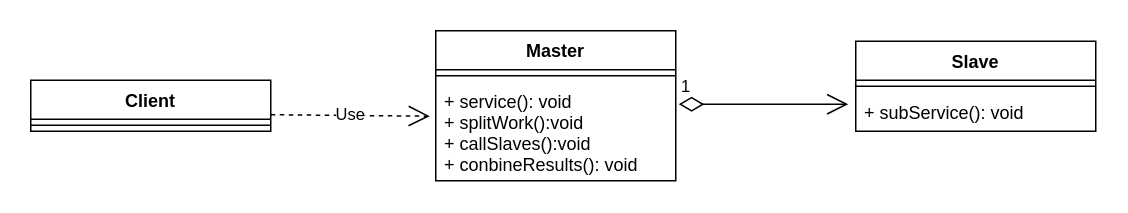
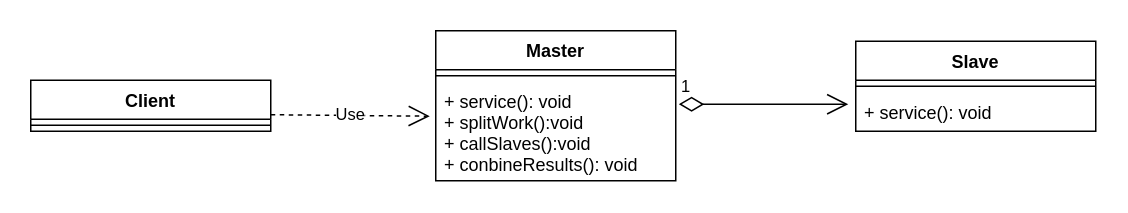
(953, 113) -> (938, 113)
